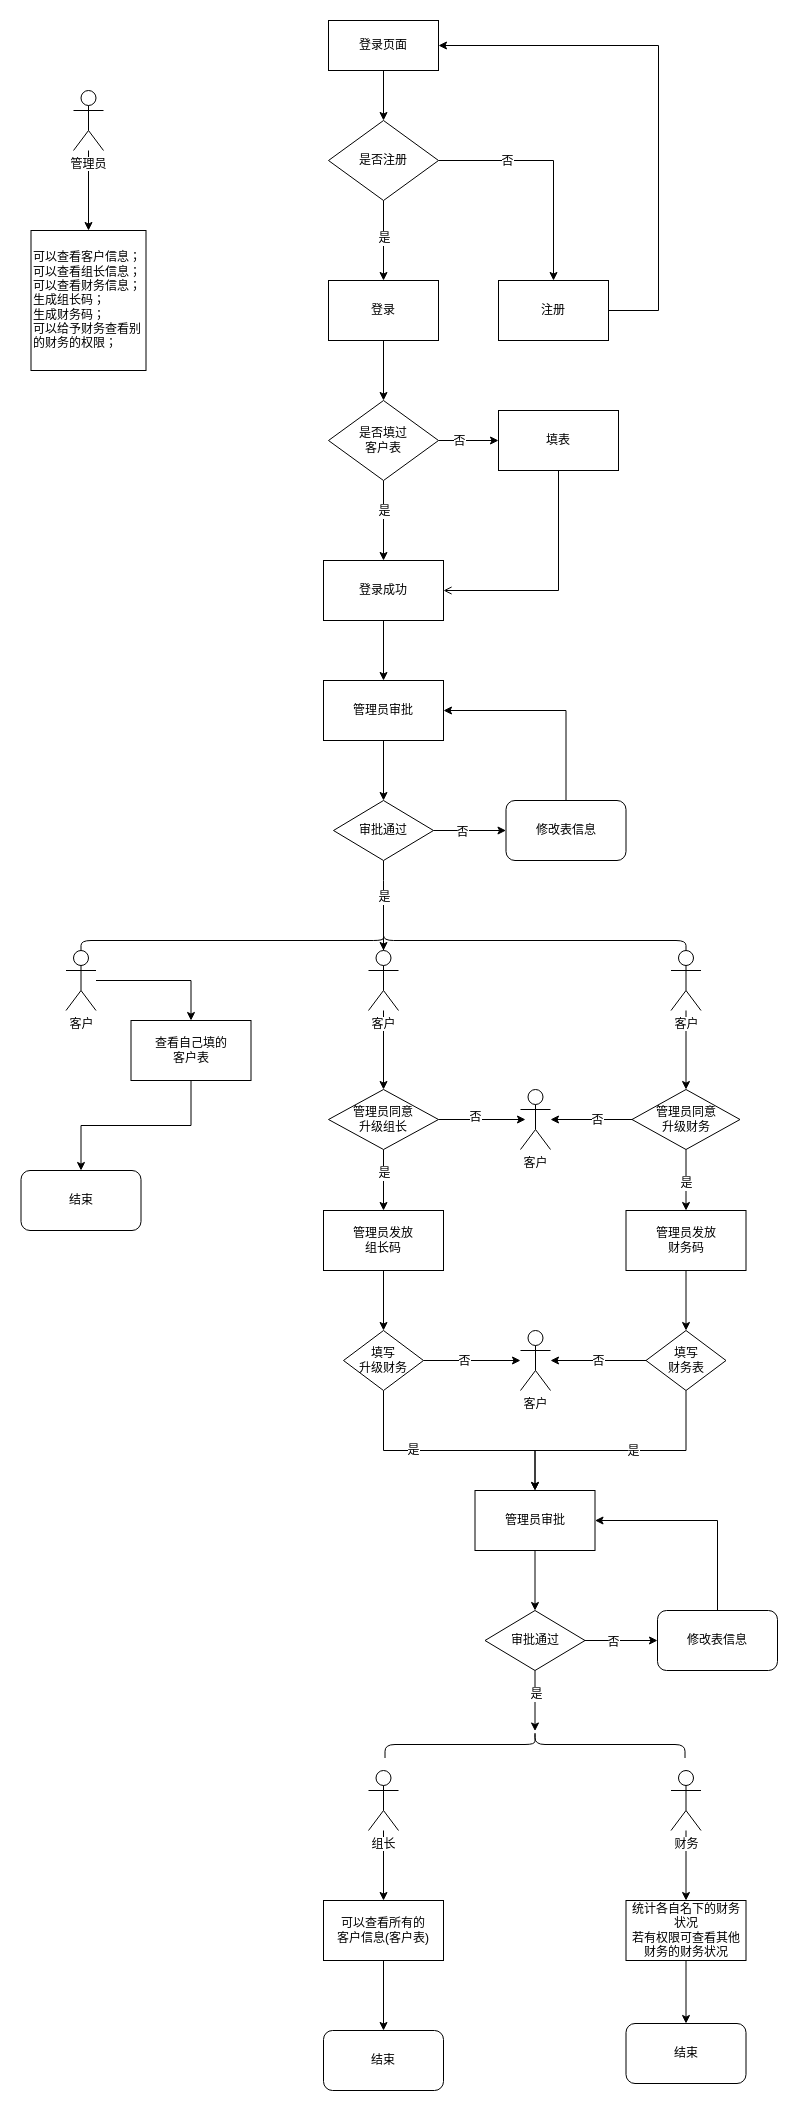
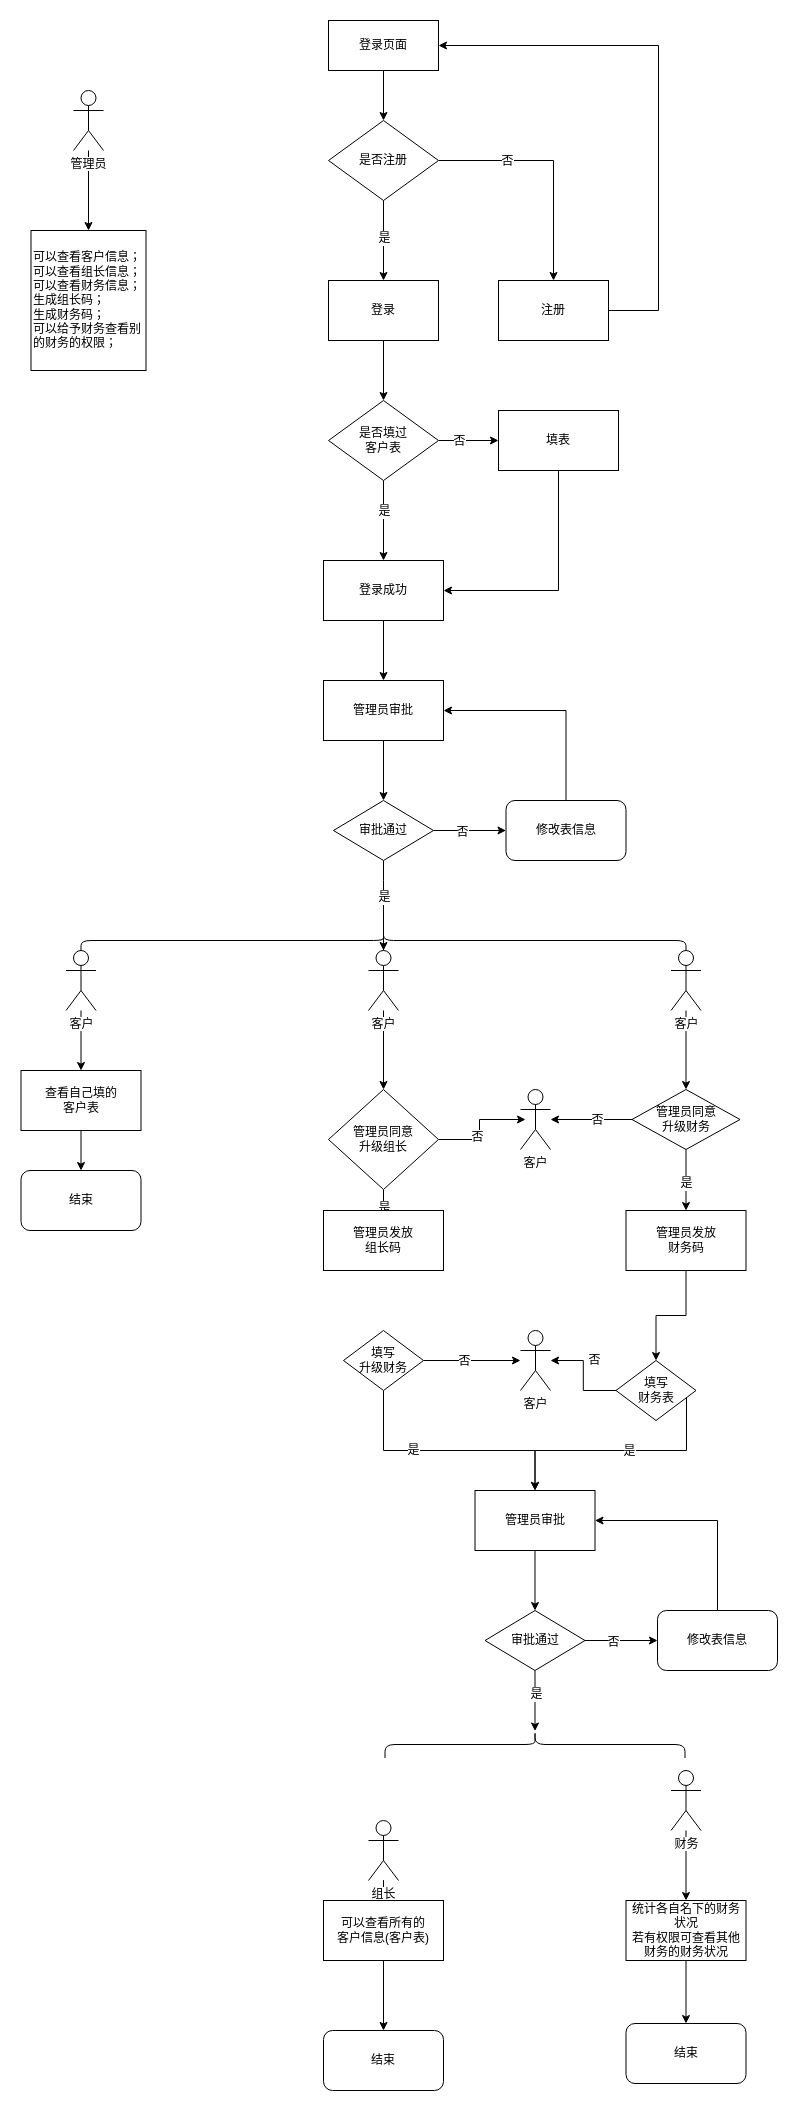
(449, 591) -> (451, 591)
(191, 1051) -> (81, 1101)
(384, 1120) -> (384, 1140)
(384, 1297) -> none
(686, 1361) -> (656, 1391)
(384, 1801) -> (384, 1851)
